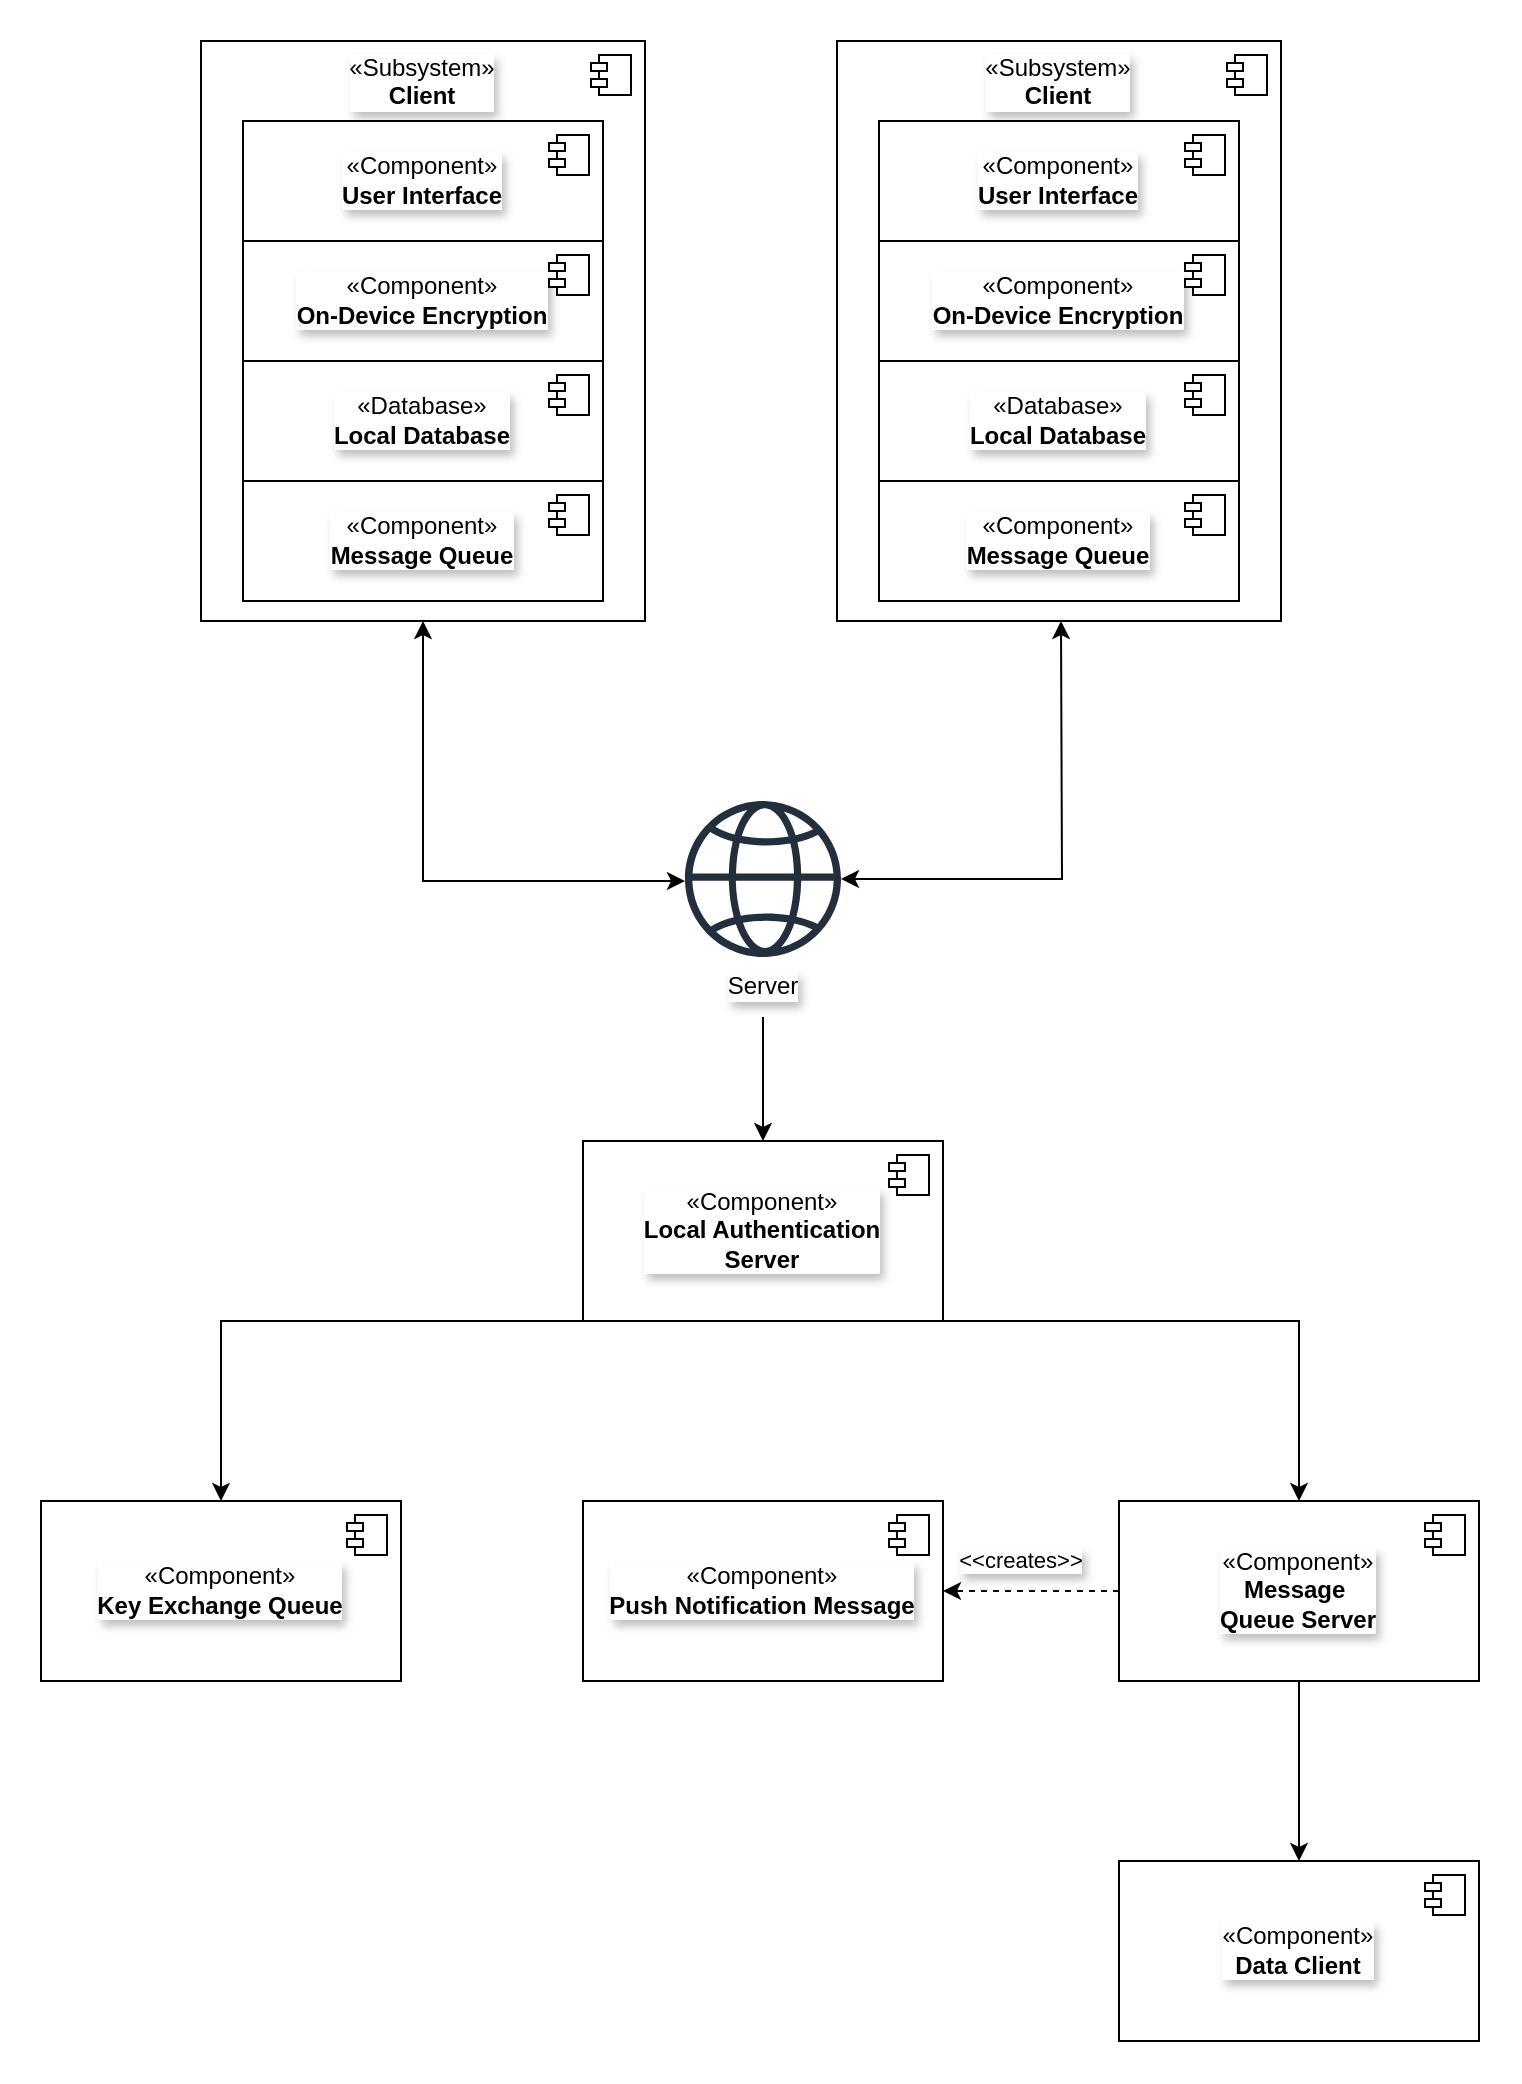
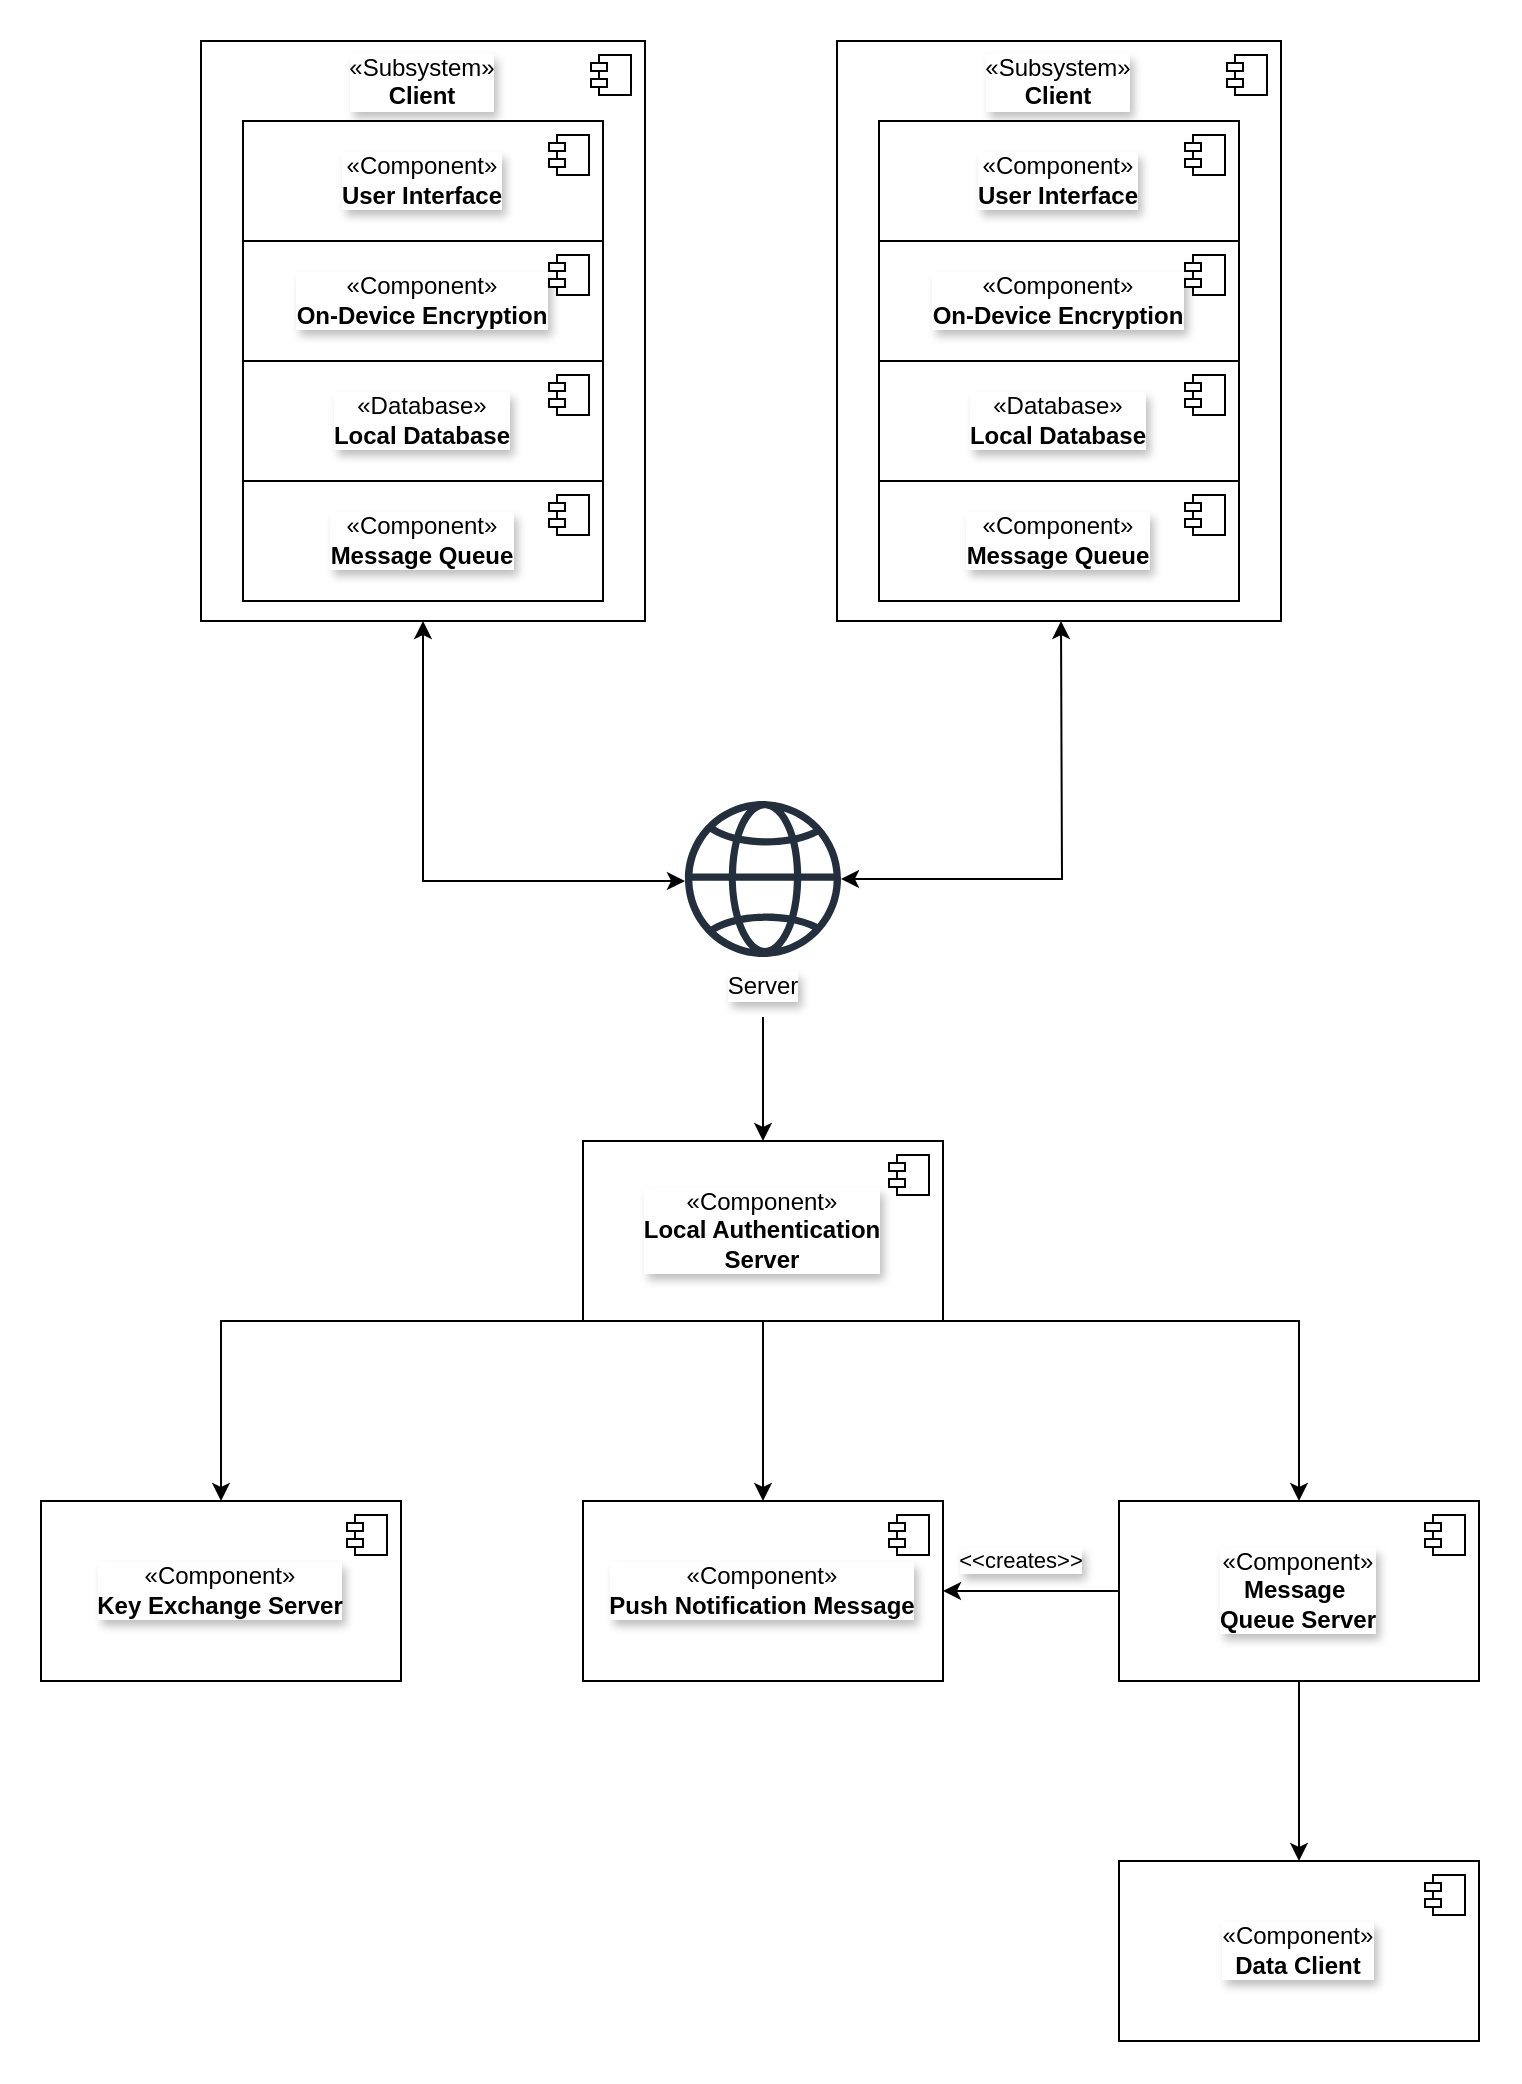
none -> (763, 1404)
(221, 1591) -> (221, 1591)
(1038, 1591) -> (1038, 1591)
